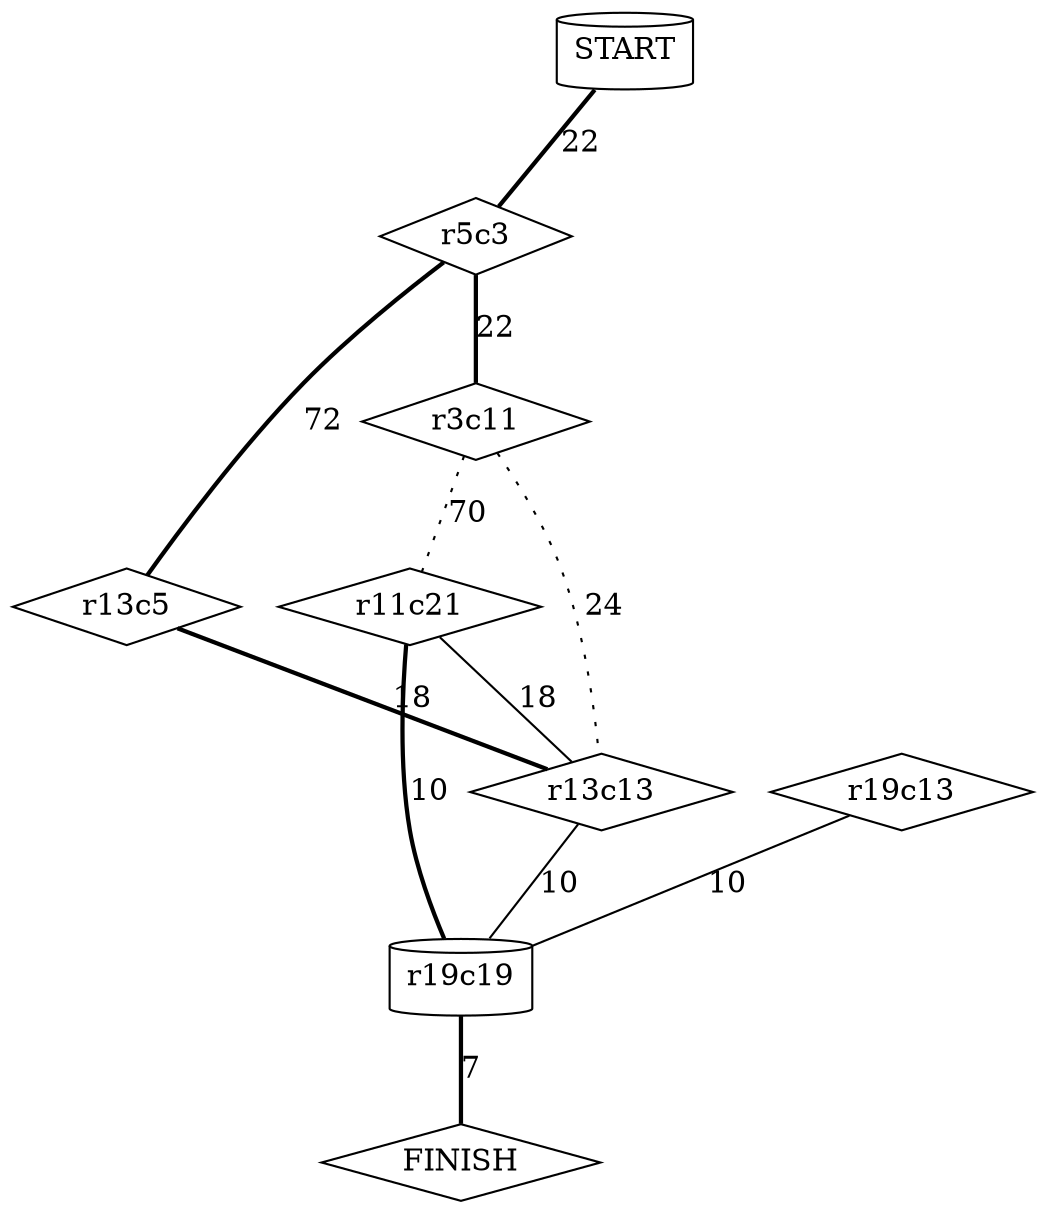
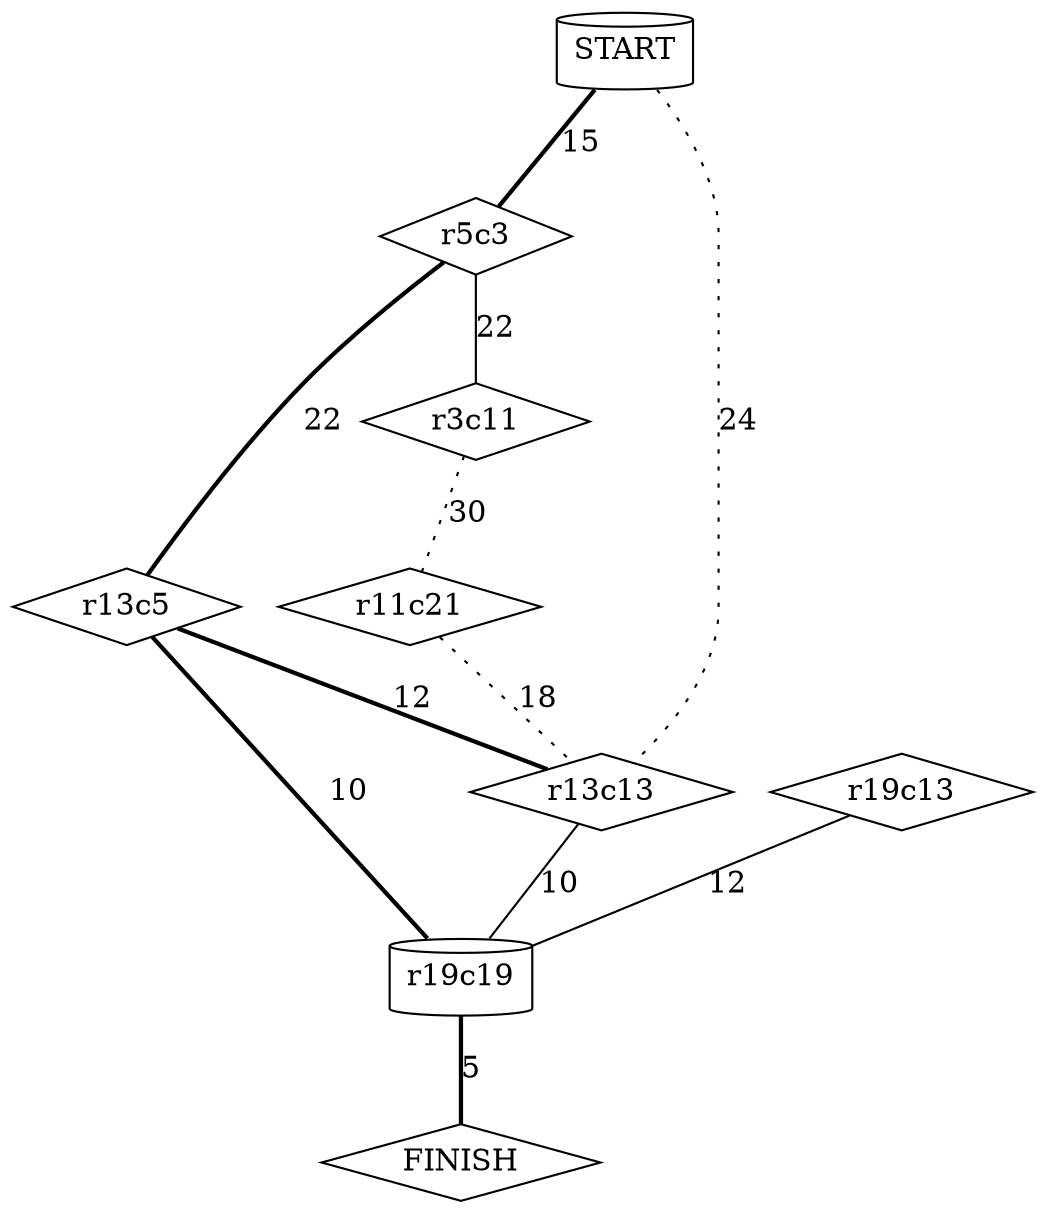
(581, 144) -> (581, 144)
(476, 329) -> (476, 329)
(324, 422) -> (324, 422)
(468, 514) -> (468, 514)
(570, 596) -> (719, 432)
(413, 699) -> (413, 699)
(506, 700) -> (506, 700)
(405, 794) -> (290, 788)
(728, 885) -> (728, 885)
(472, 1070) -> (472, 1070)
